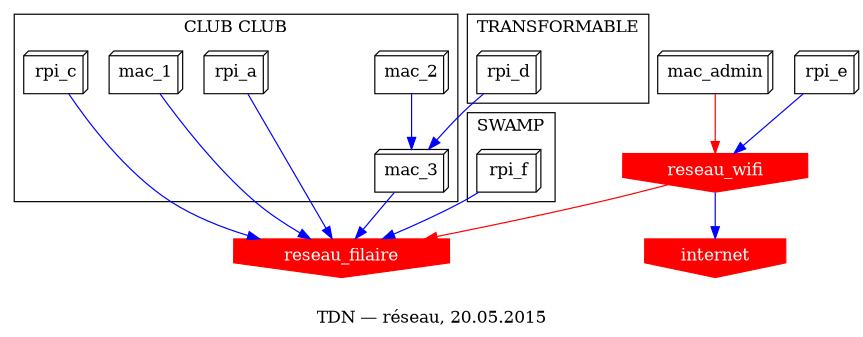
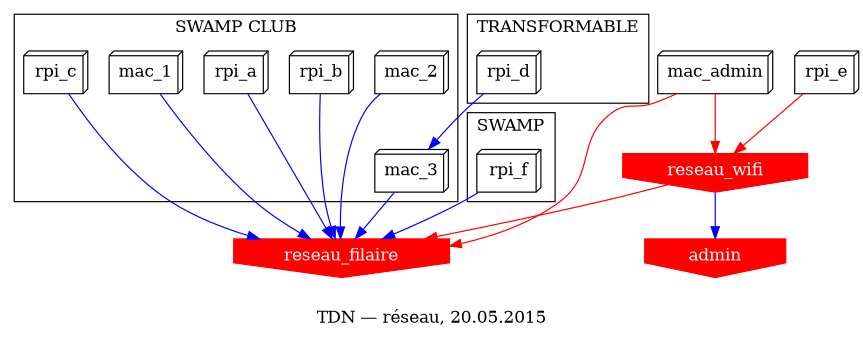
(236, 28) -> (236, 28)
none -> (321, 72)
(412, 116) -> (348, 156)
(773, 120) -> (773, 120)
none -> (580, 176)
(715, 256) -> (715, 256)
